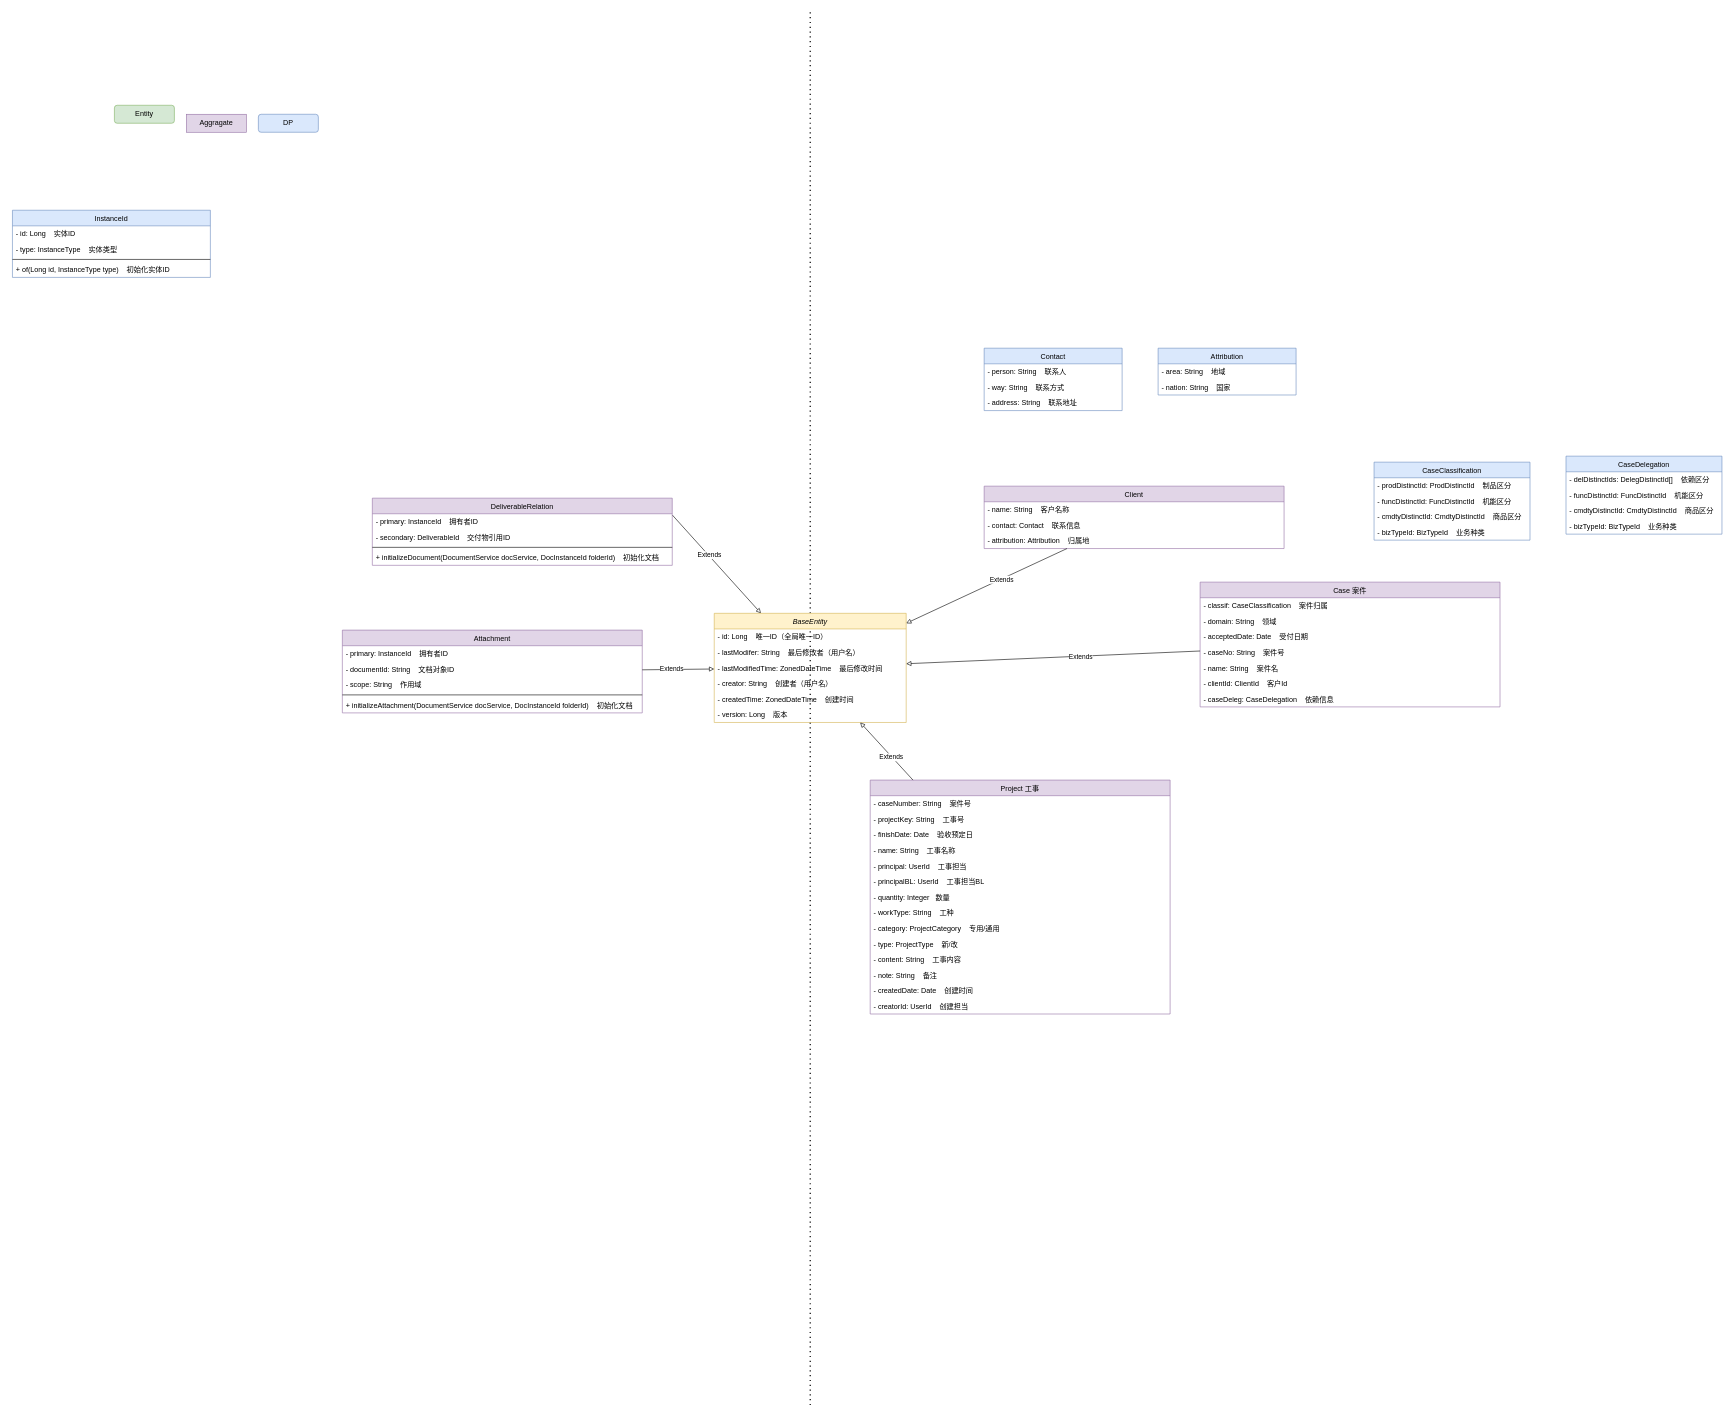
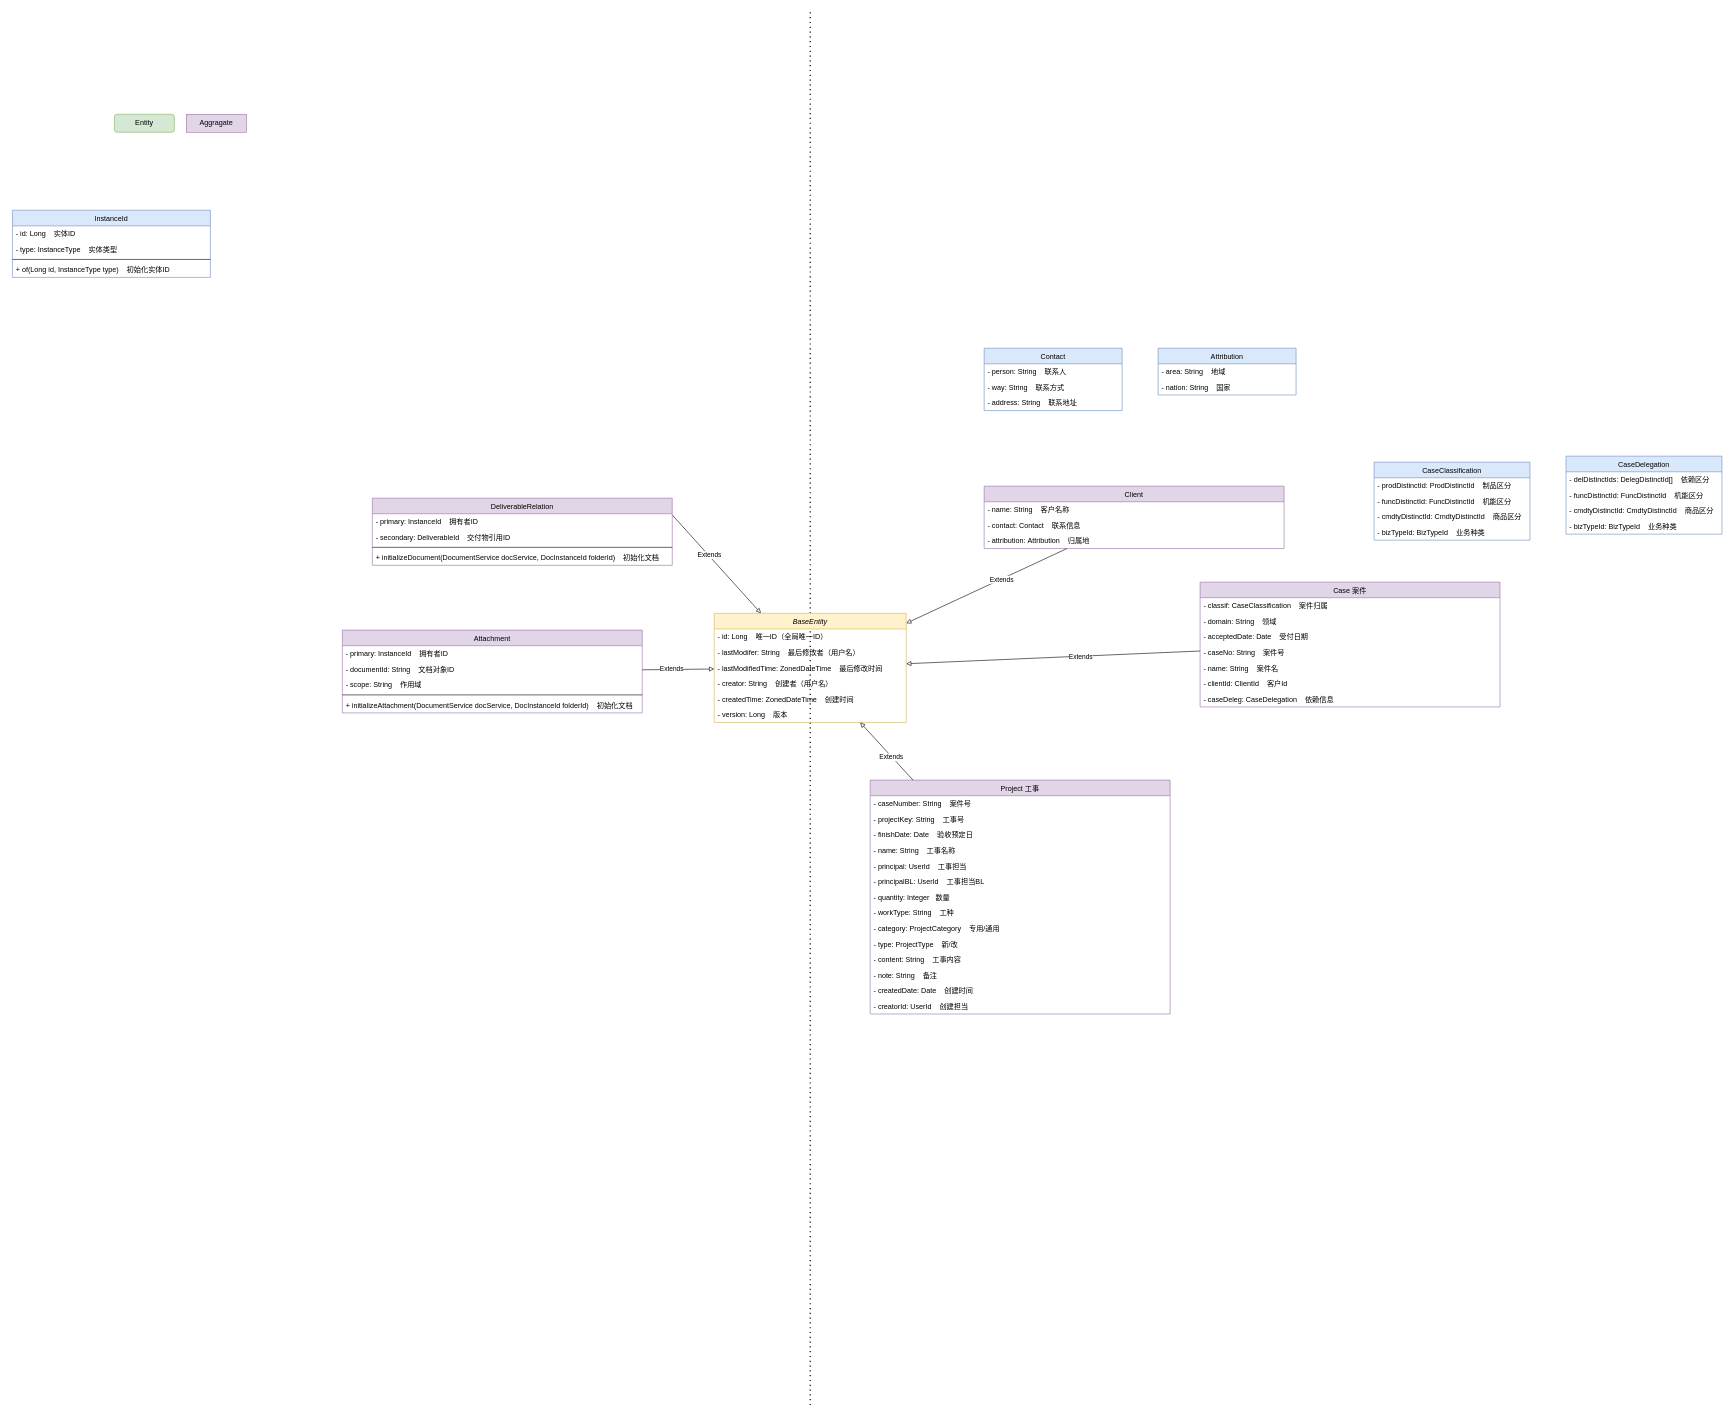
(144, 114) -> (144, 123)
(288, 123) -> none
